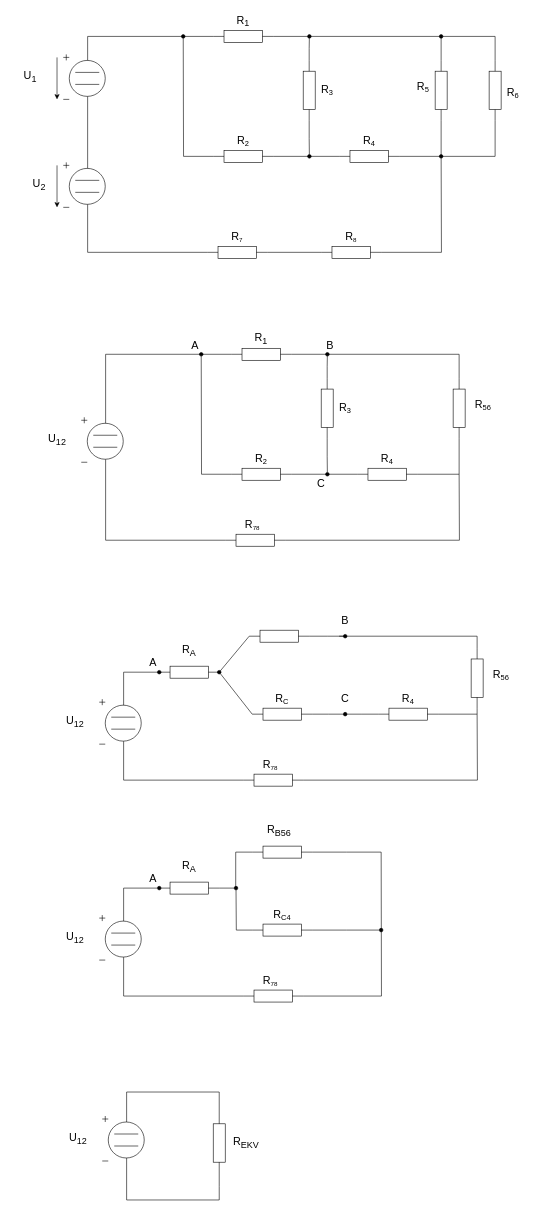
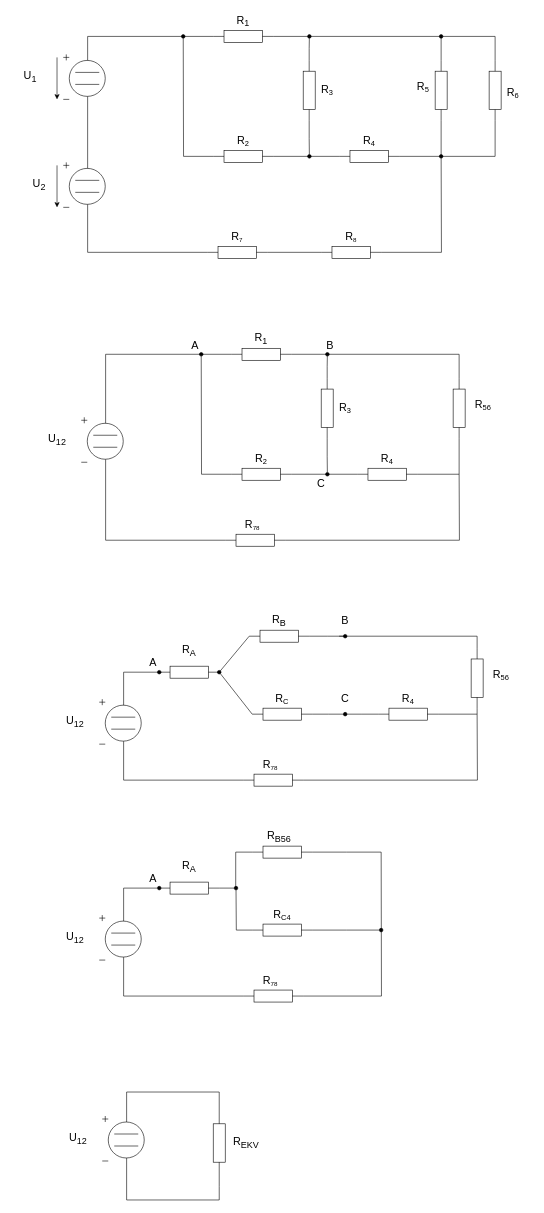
none -> (279, 621)
(279, 831) -> (279, 837)
